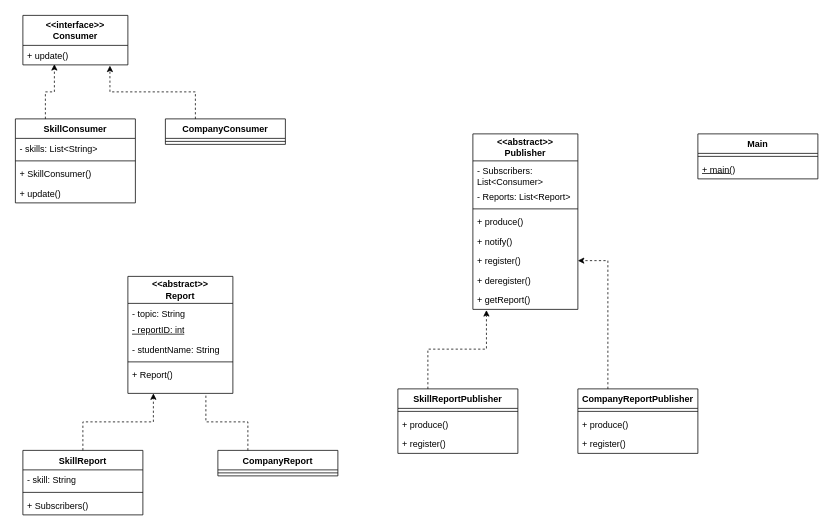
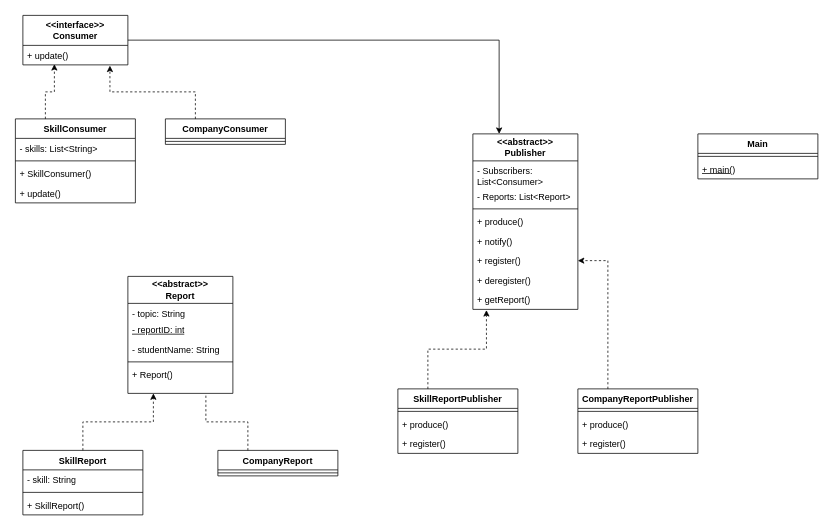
none -> (498, 40)
(63, 506) -> (60, 506)
